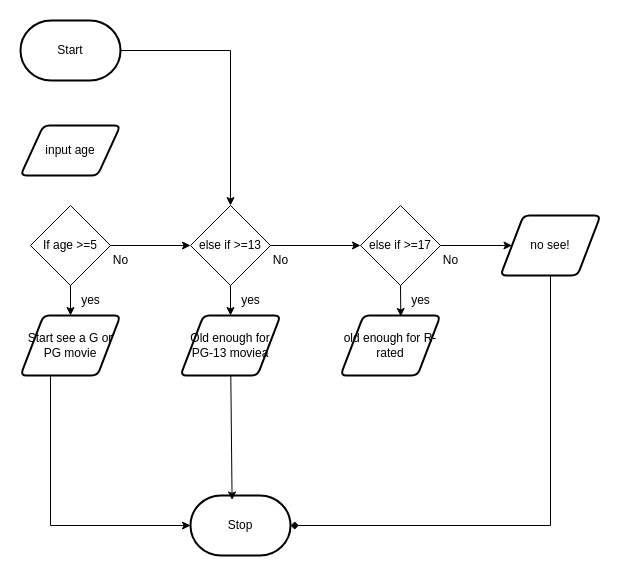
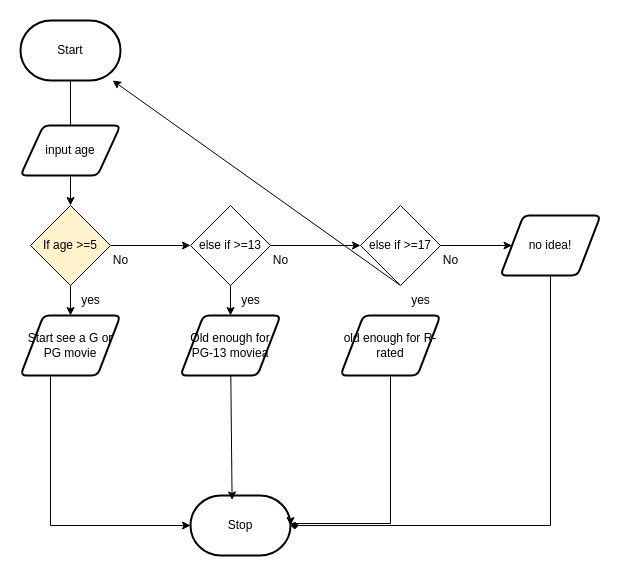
(231, 70) -> (71, 103)
(71, 246) -> (71, 246)
(551, 246) -> (551, 246)
(401, 298) -> (260, 185)
none -> (391, 449)
